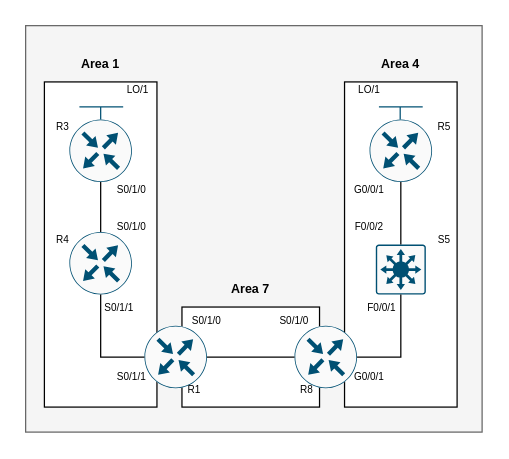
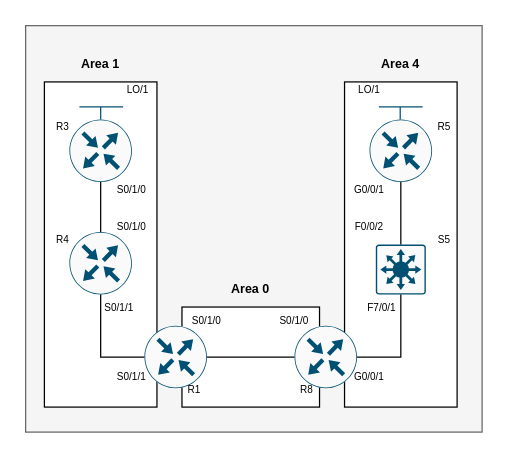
(251, 288) -> (251, 288)
(382, 307) -> (382, 307)
